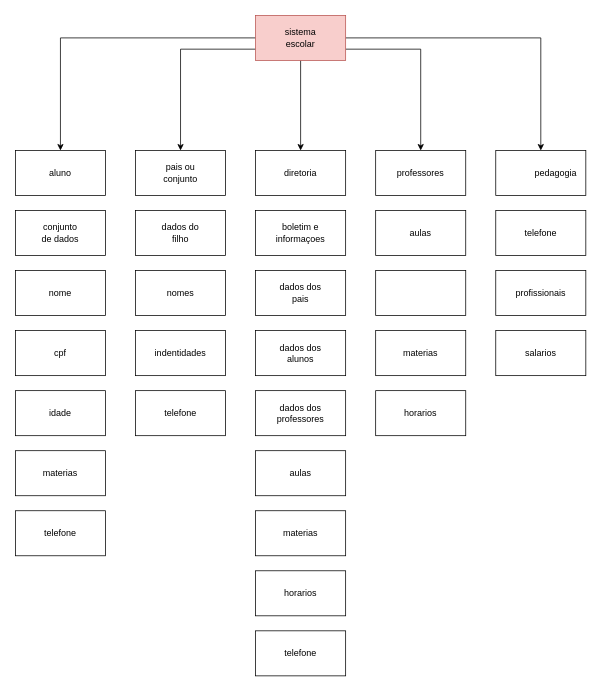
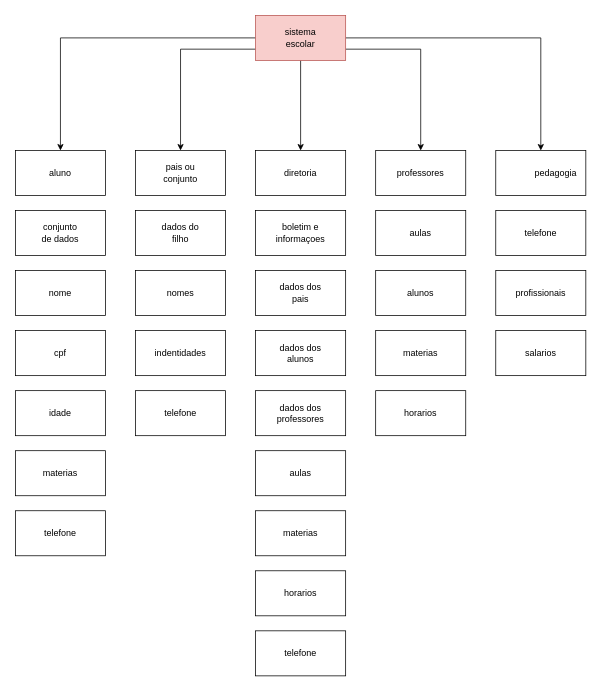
none -> (420, 293)
